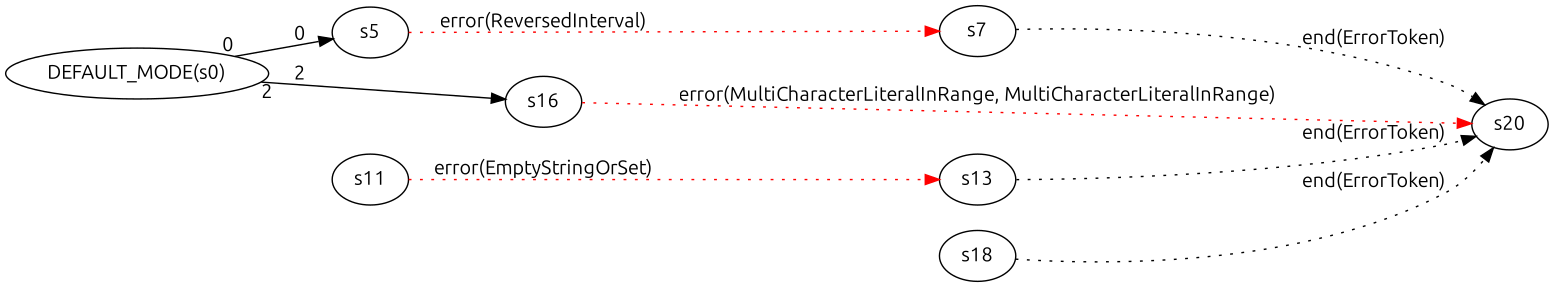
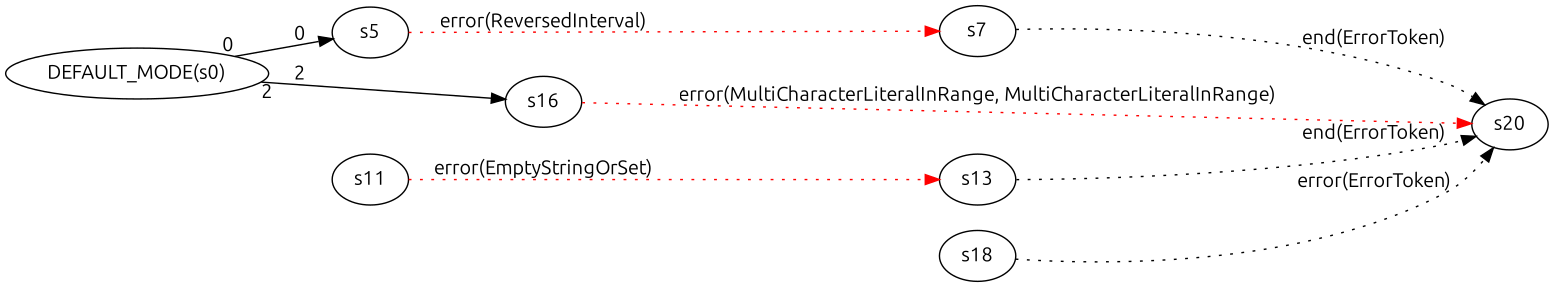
(1374, 182) -> (1374, 182)
